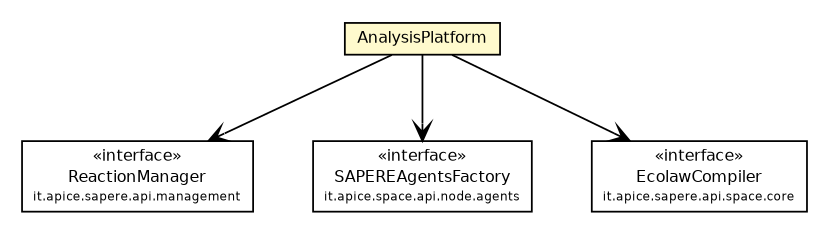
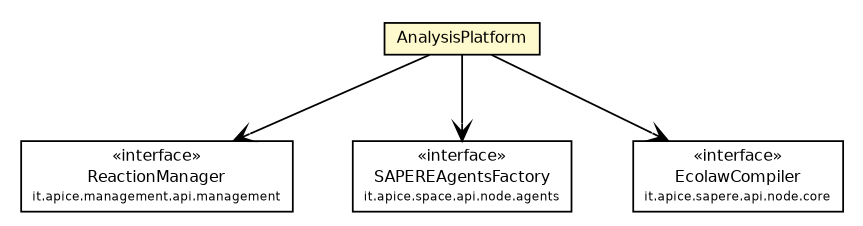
(138, 197) -> (157, 197)
(699, 197) -> (738, 197)
